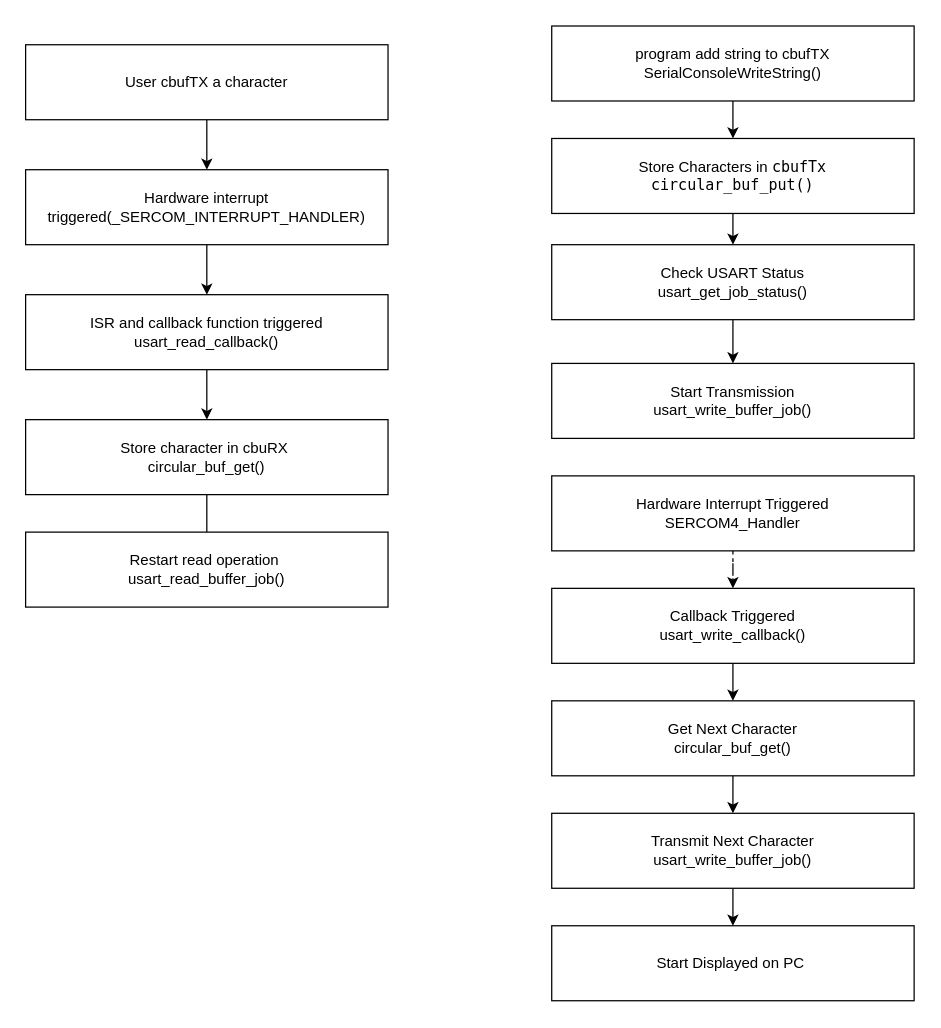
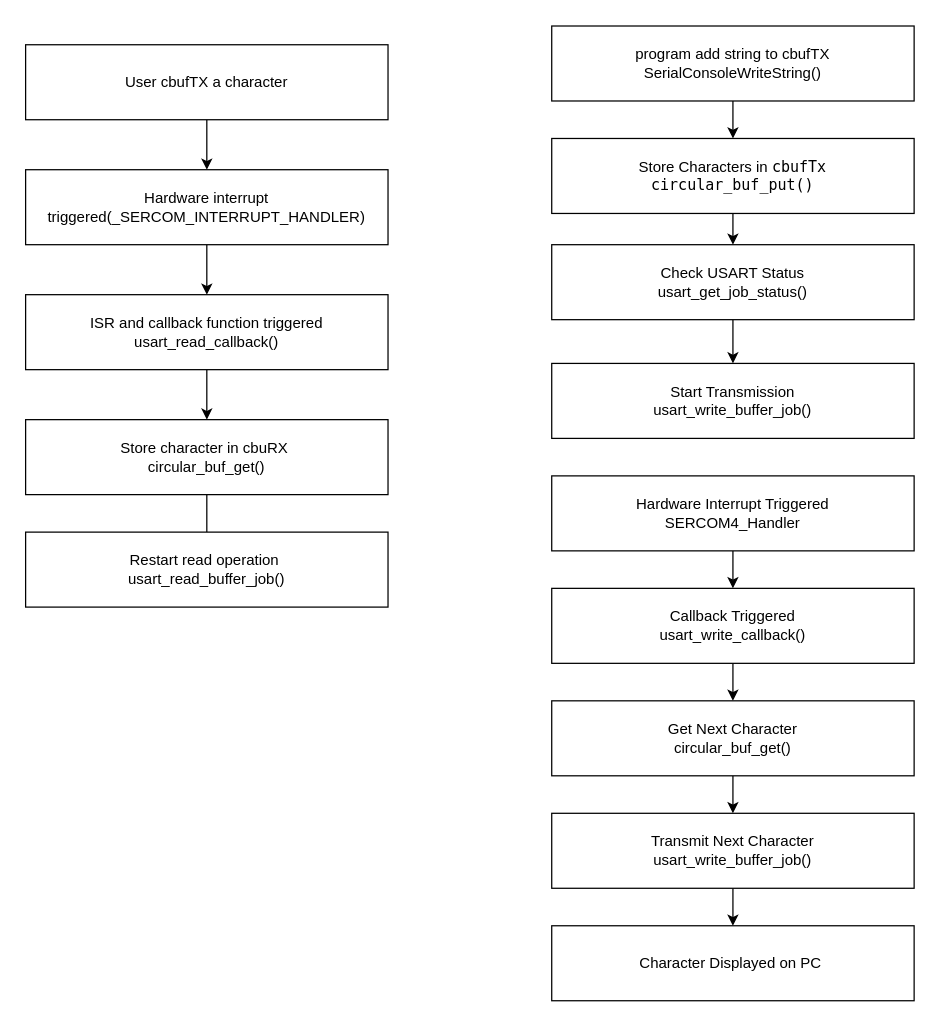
(733, 558) -> (733, 558)
(733, 963) -> (733, 963)
